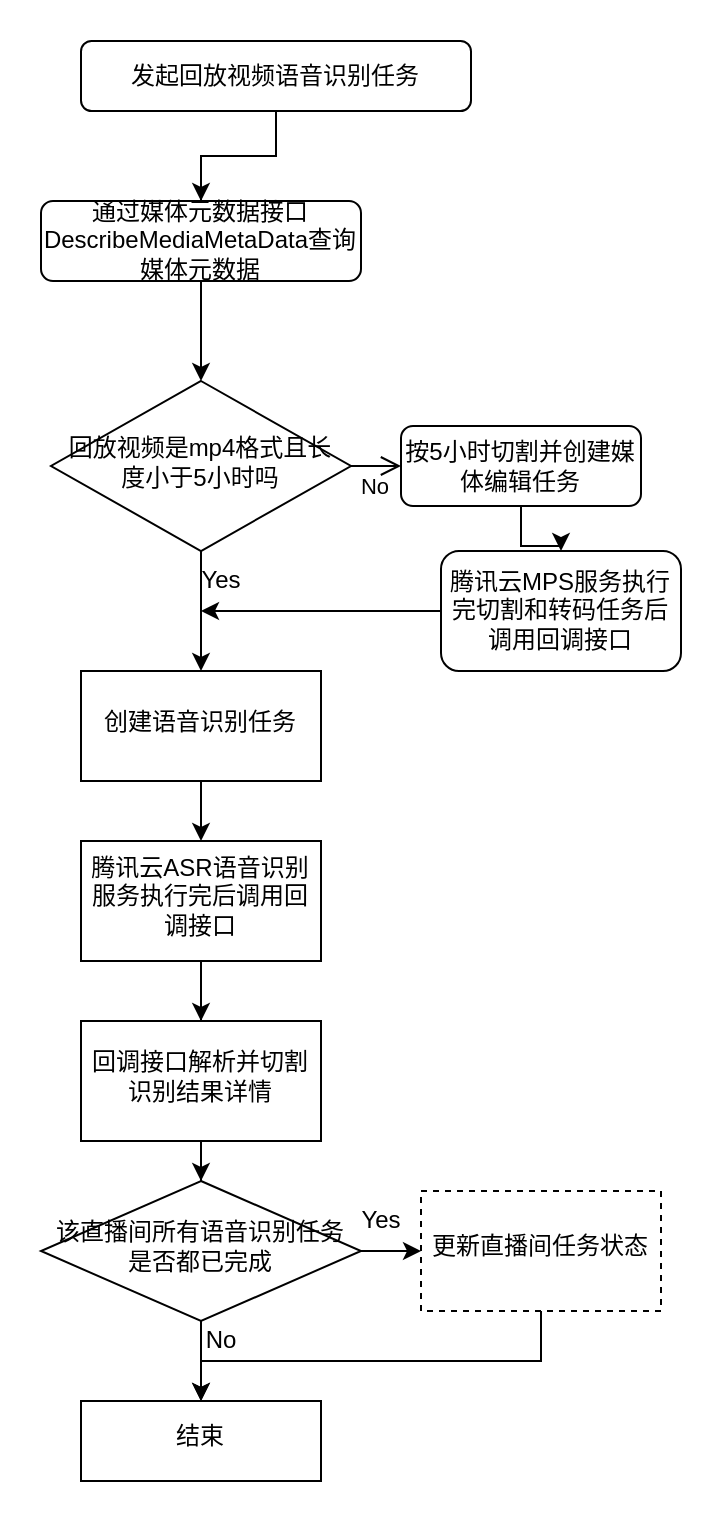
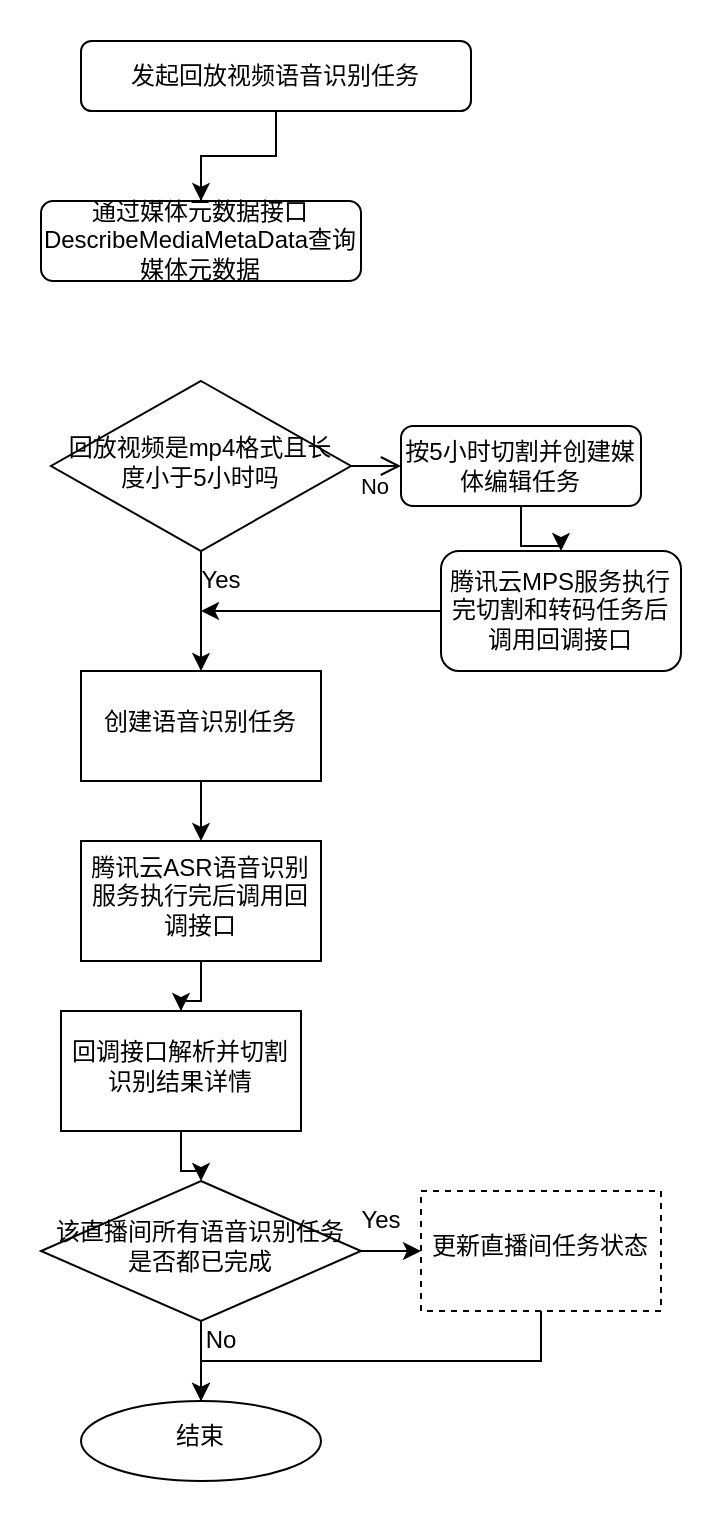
(201, 324) -> none
(201, 1081) -> (181, 1071)
(201, 1441) -> (201, 1441)
